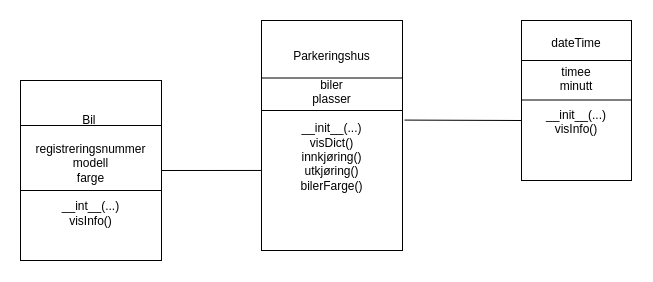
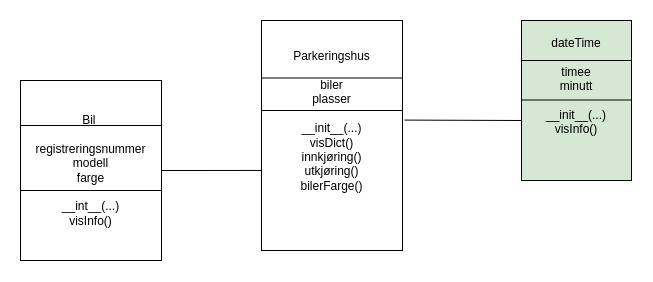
(577, 101) -> (577, 101)
